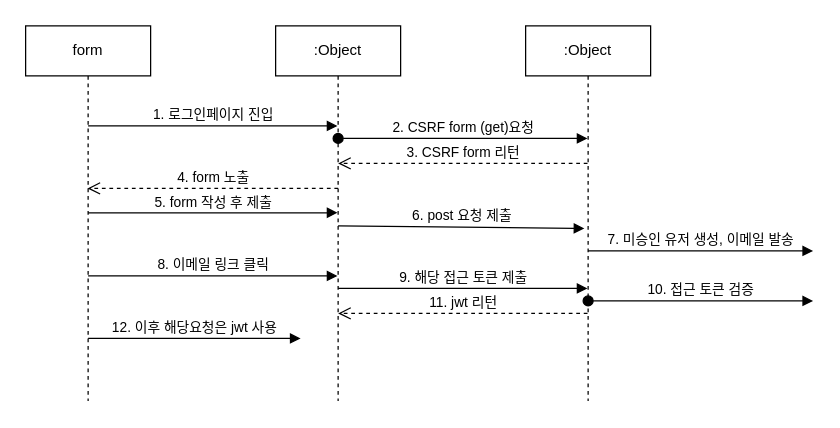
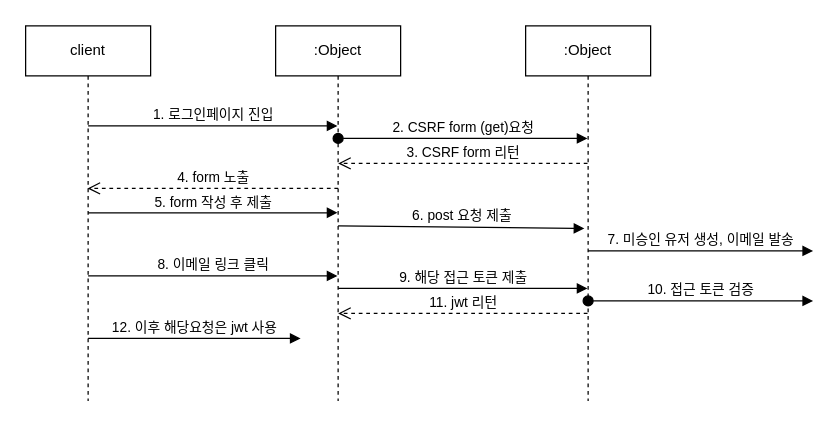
(88, 51) -> (88, 51)
